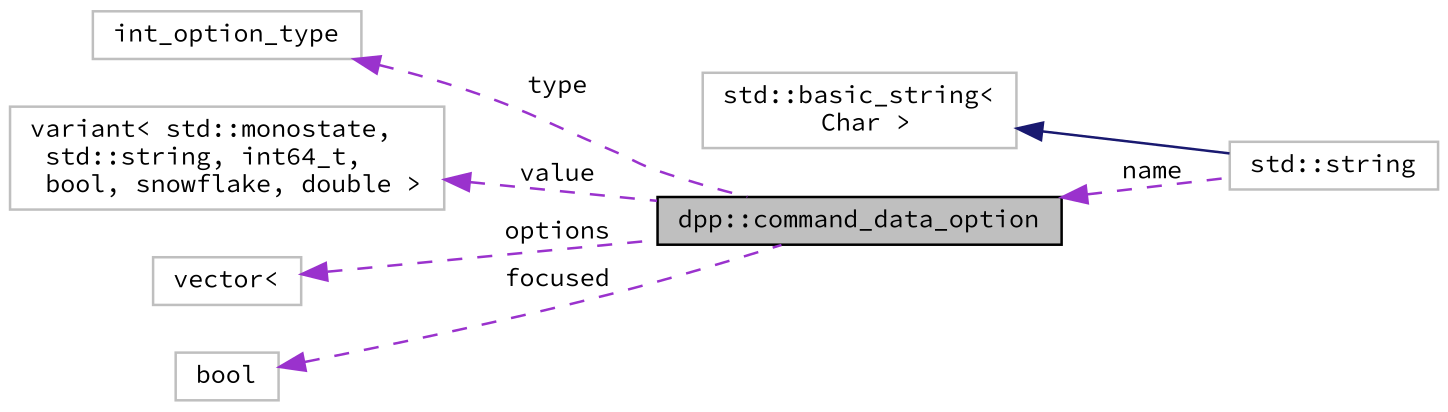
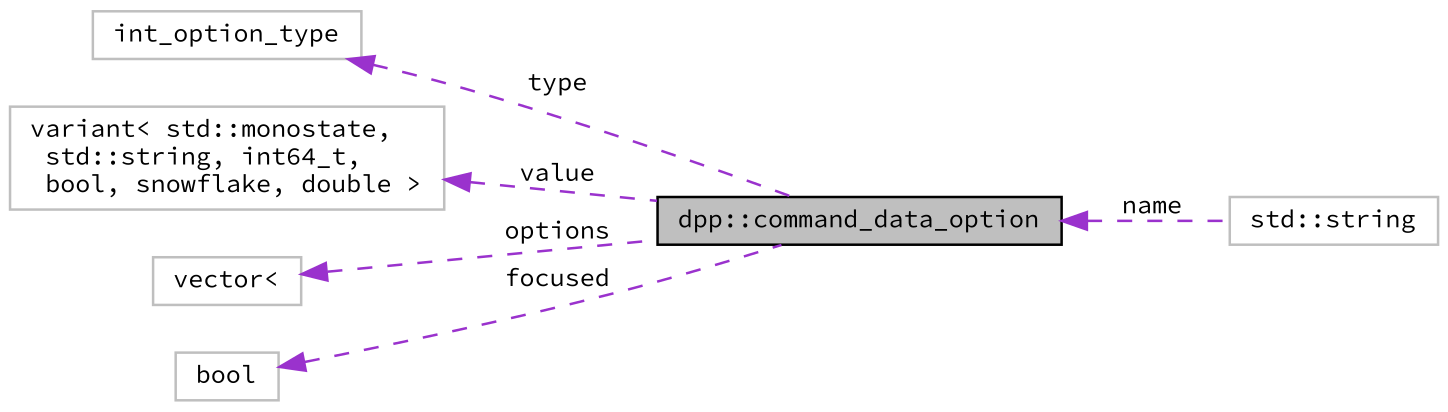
(860, 110) -> none
